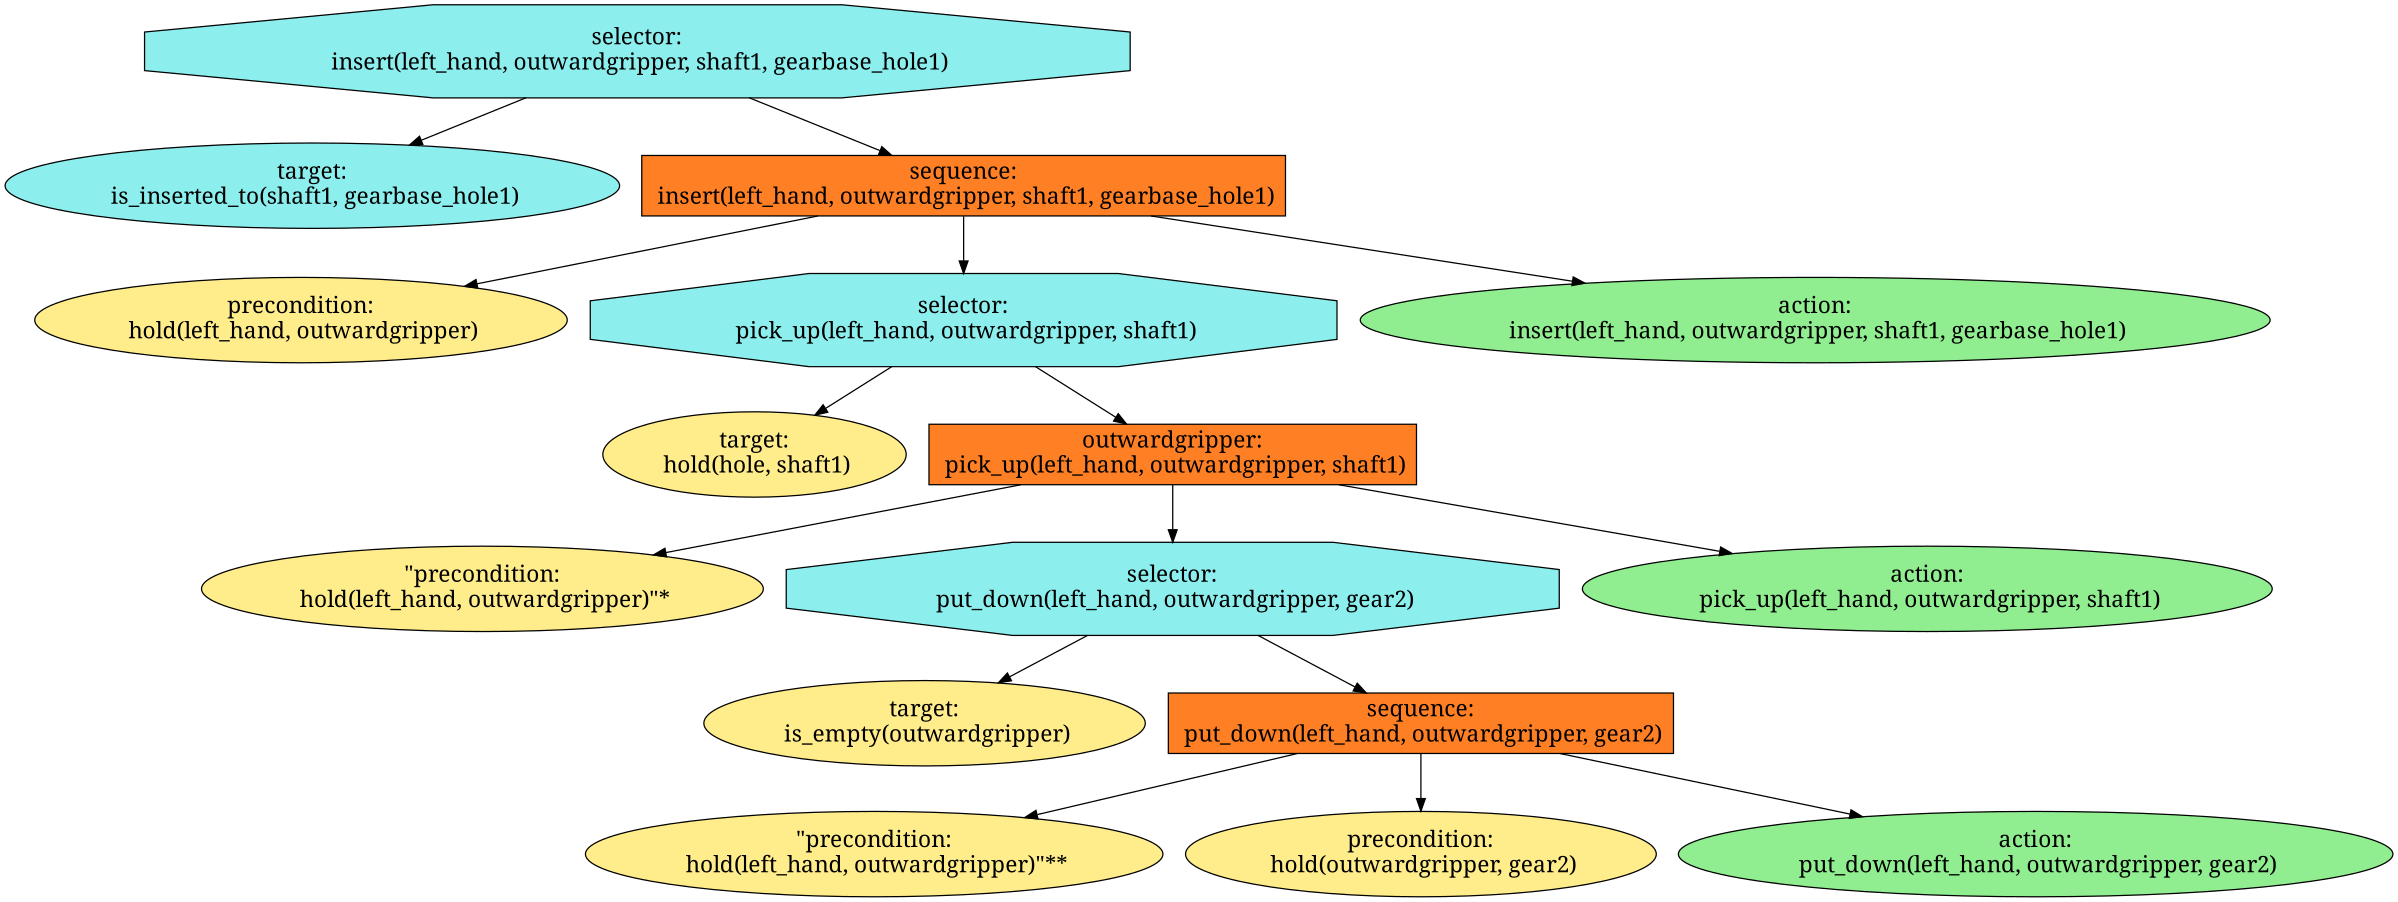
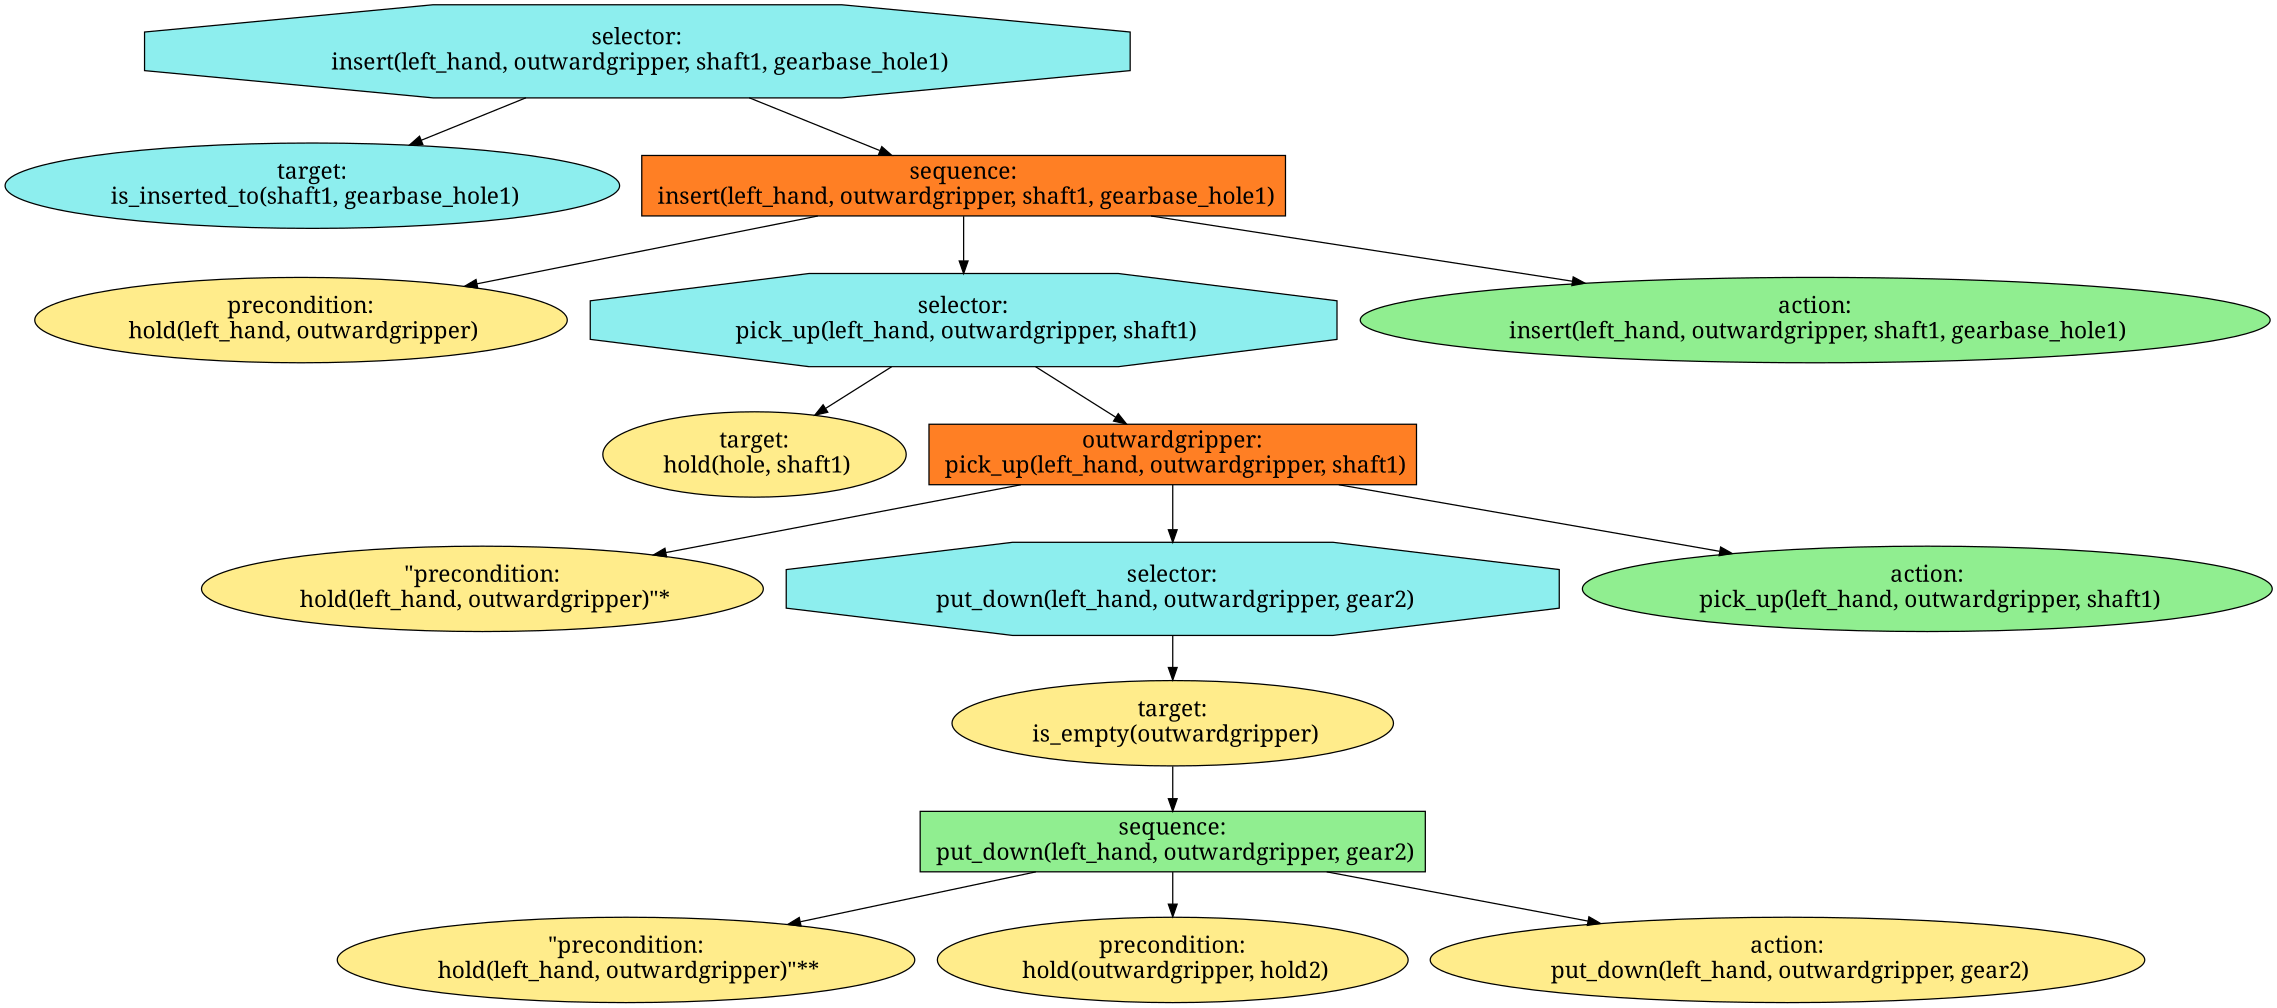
(1307, 661) -> (1173, 782)
(1421, 723) -> (1173, 842)
(1421, 854) -> (1173, 960)
(2036, 854) -> (1788, 960)
